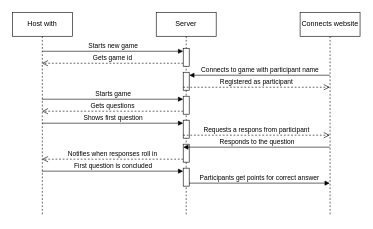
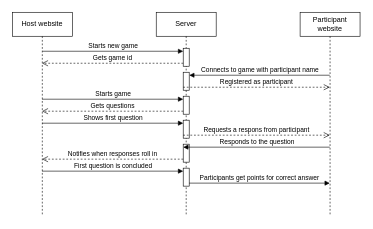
(42, 24) -> (42, 24)
(330, 24) -> (330, 24)
